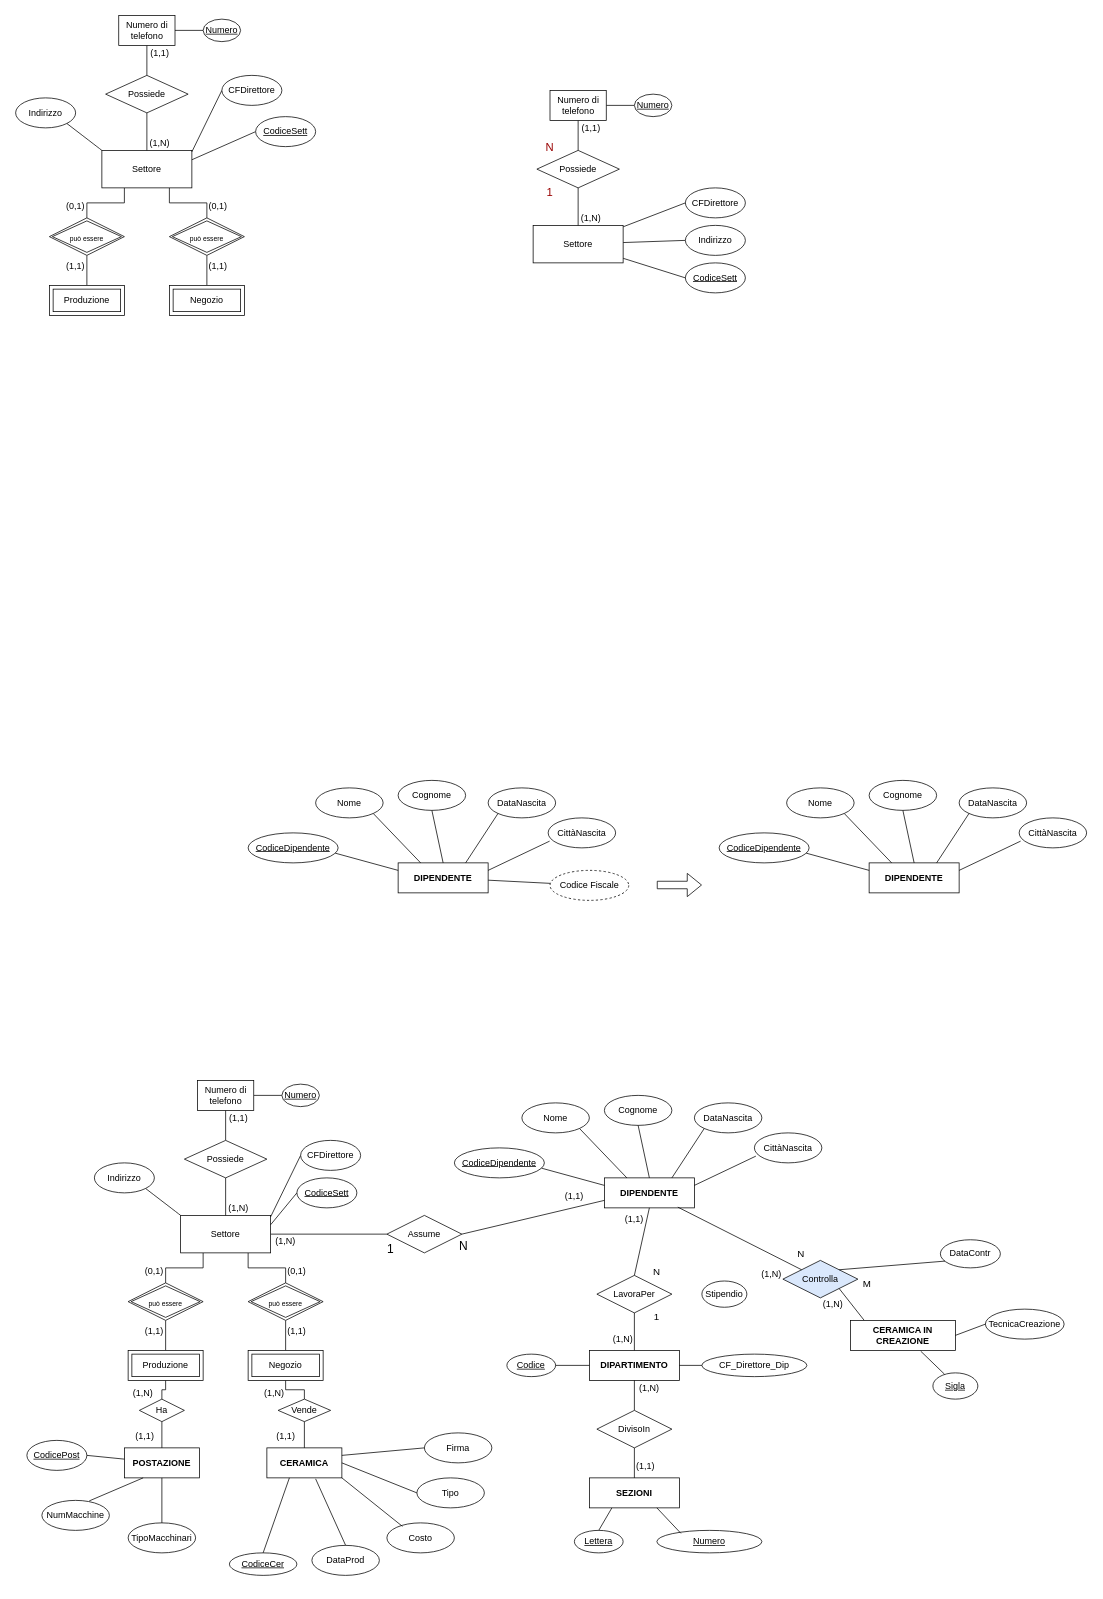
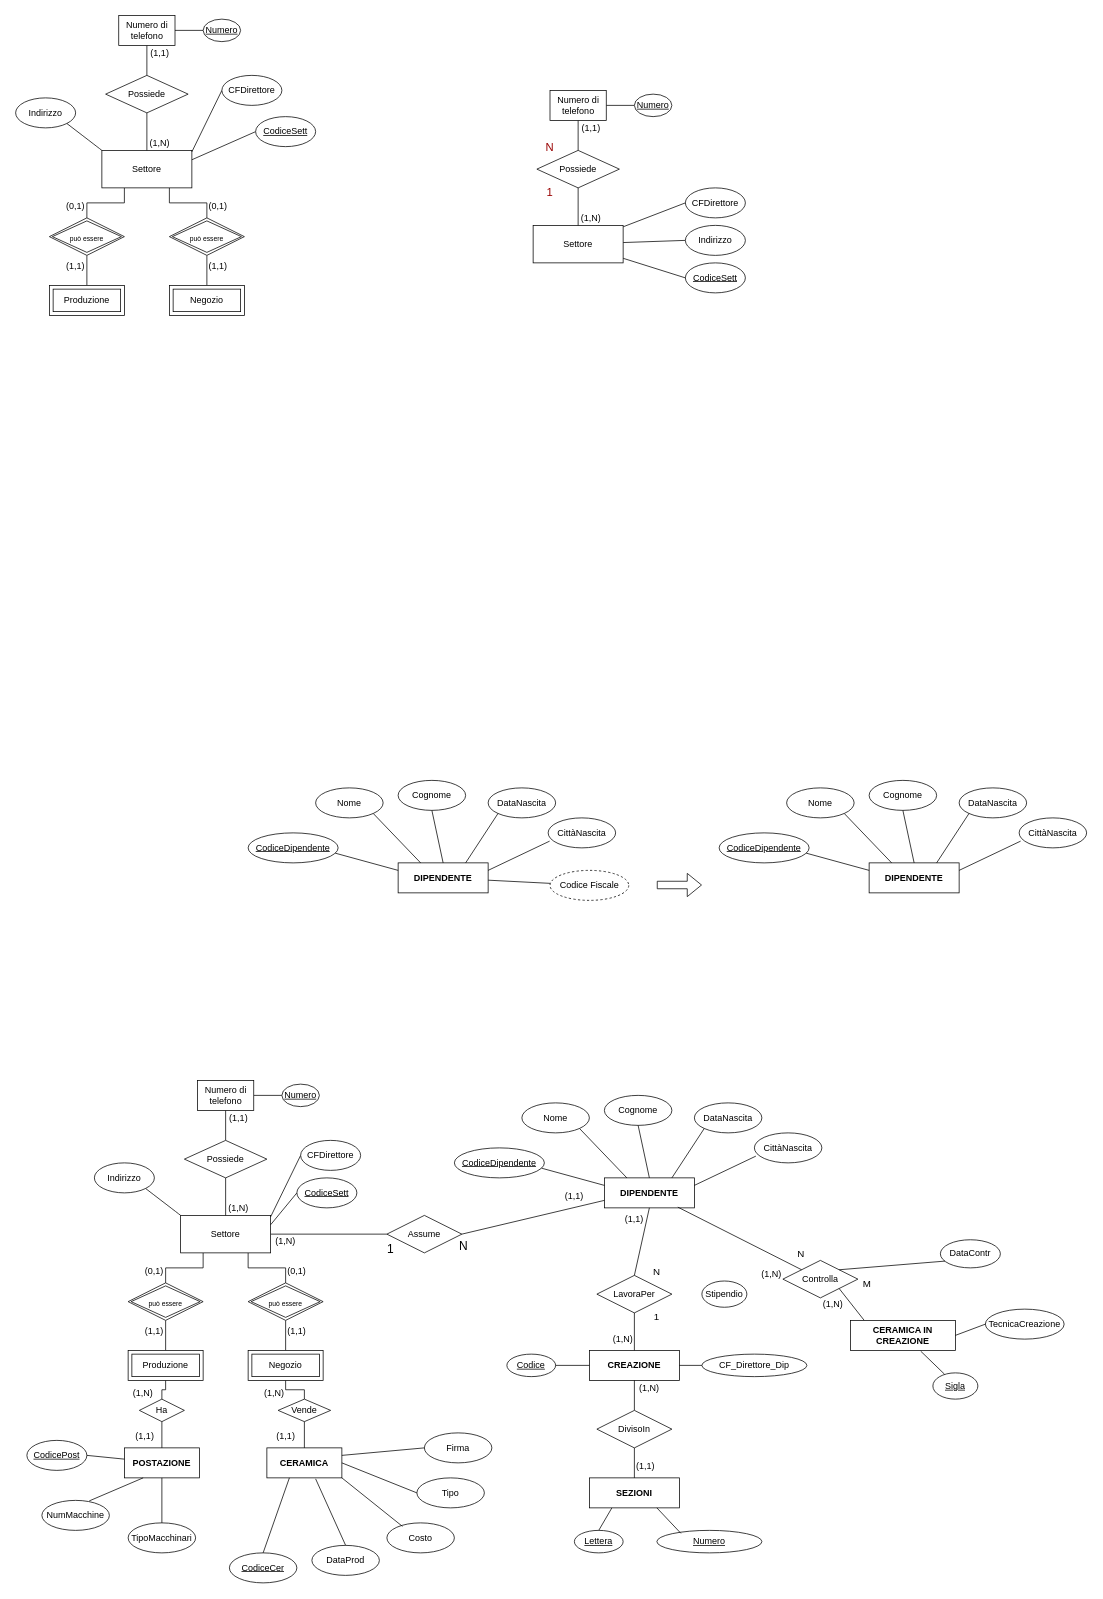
(820, 1279) -> (820, 1279)
(634, 1365) -> (634, 1365)
(263, 1564) -> (263, 1568)
